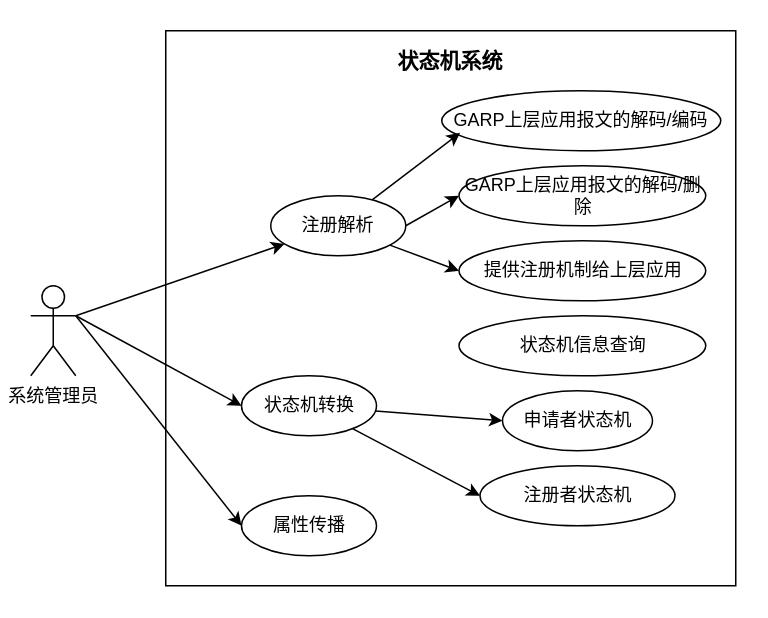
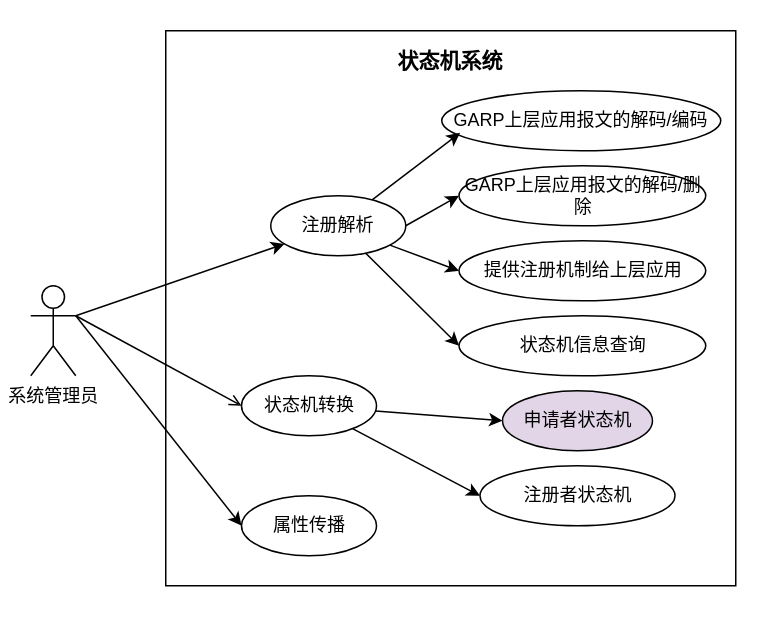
none -> (409, 296)
(230, 400) -> (232, 401)
(578, 421) -> (578, 421)
